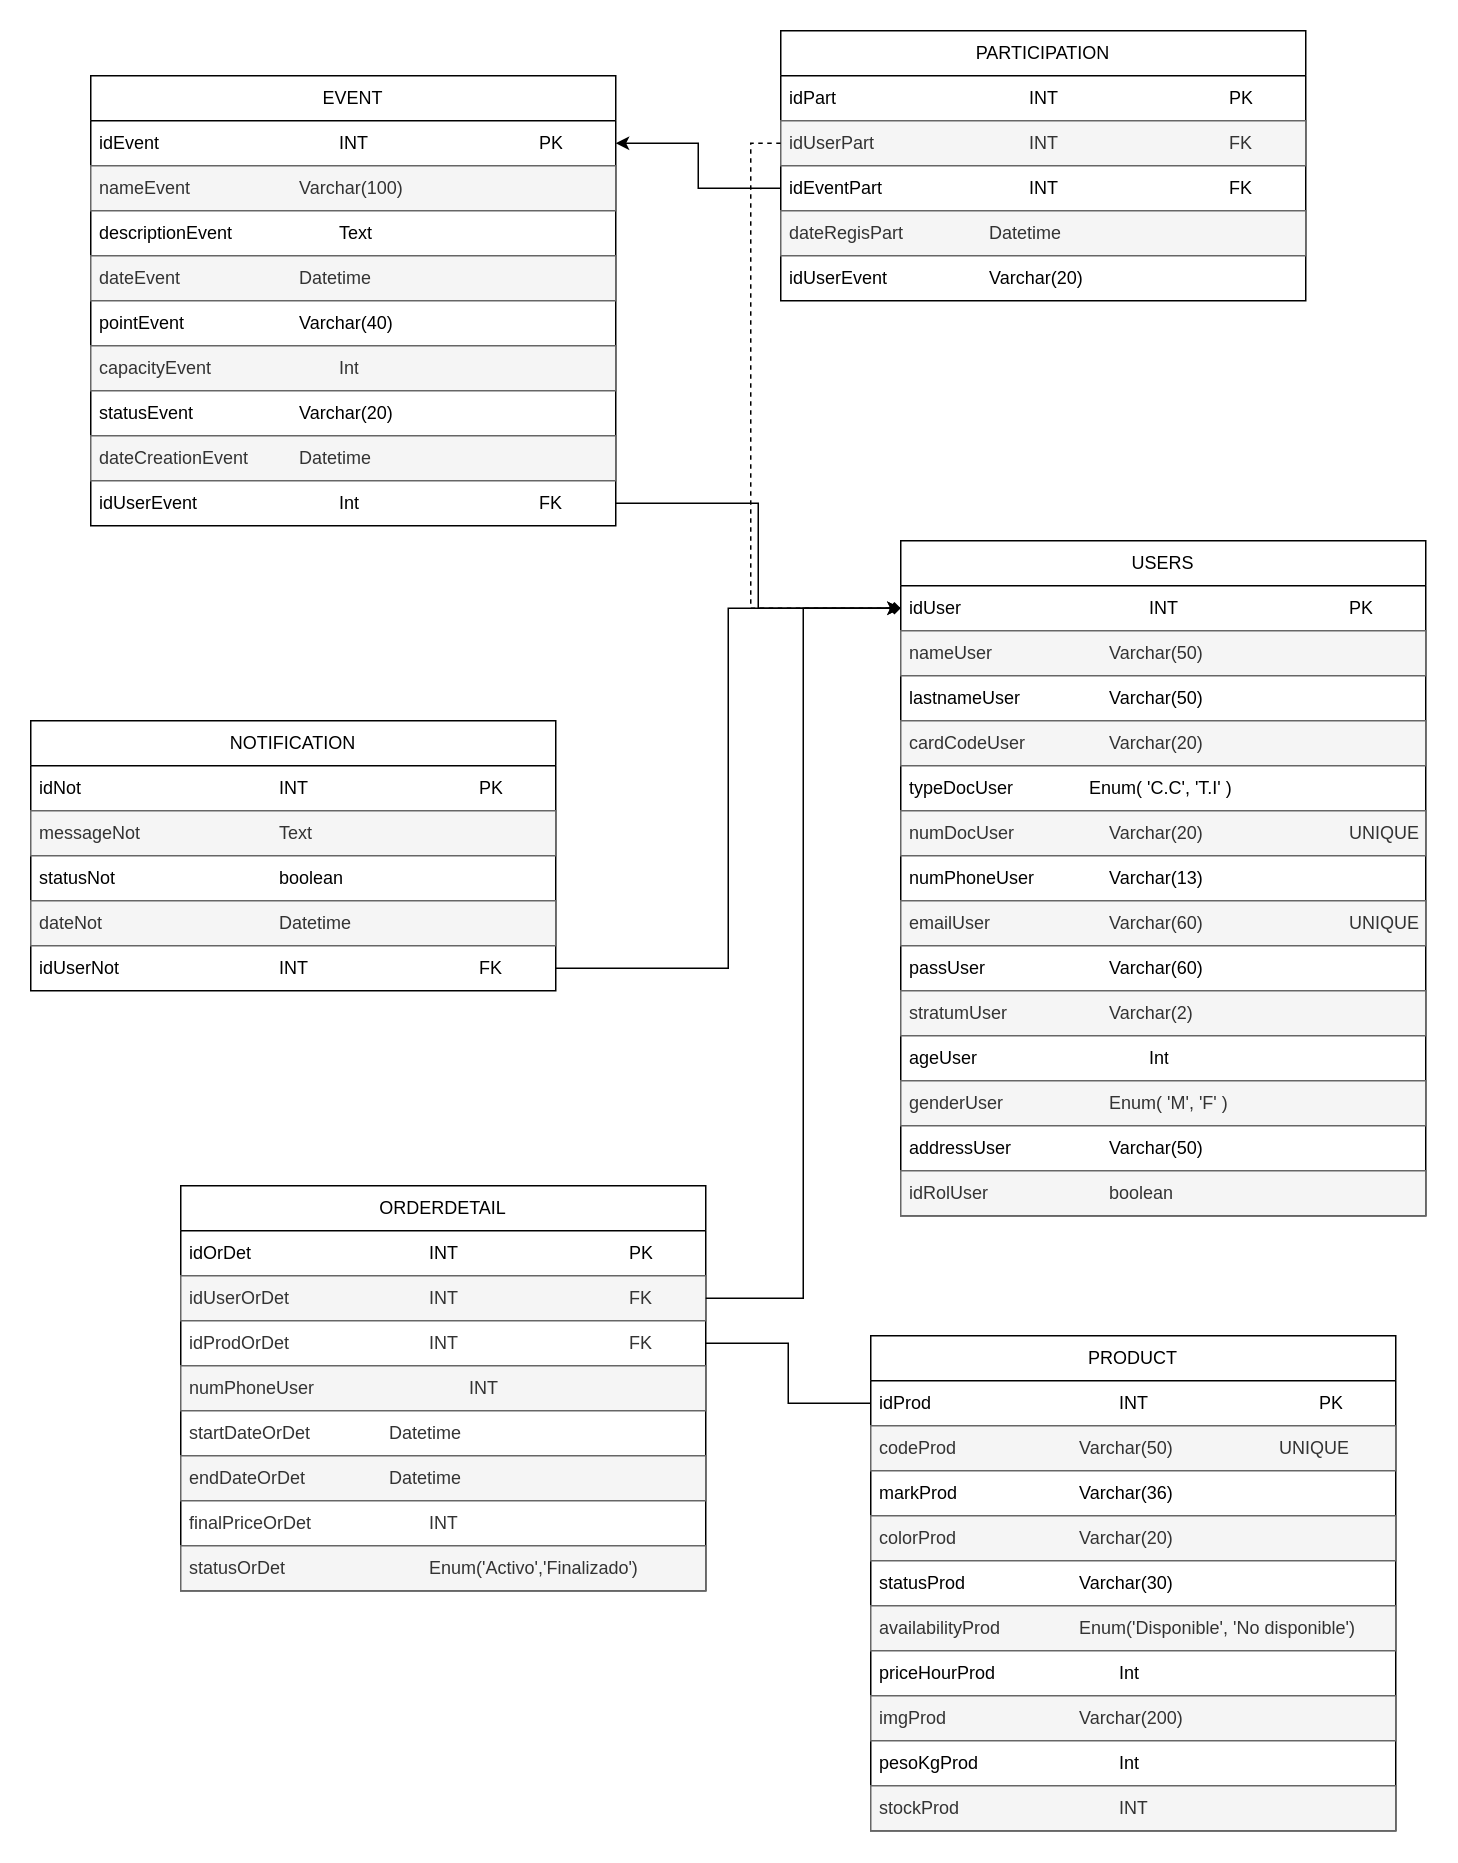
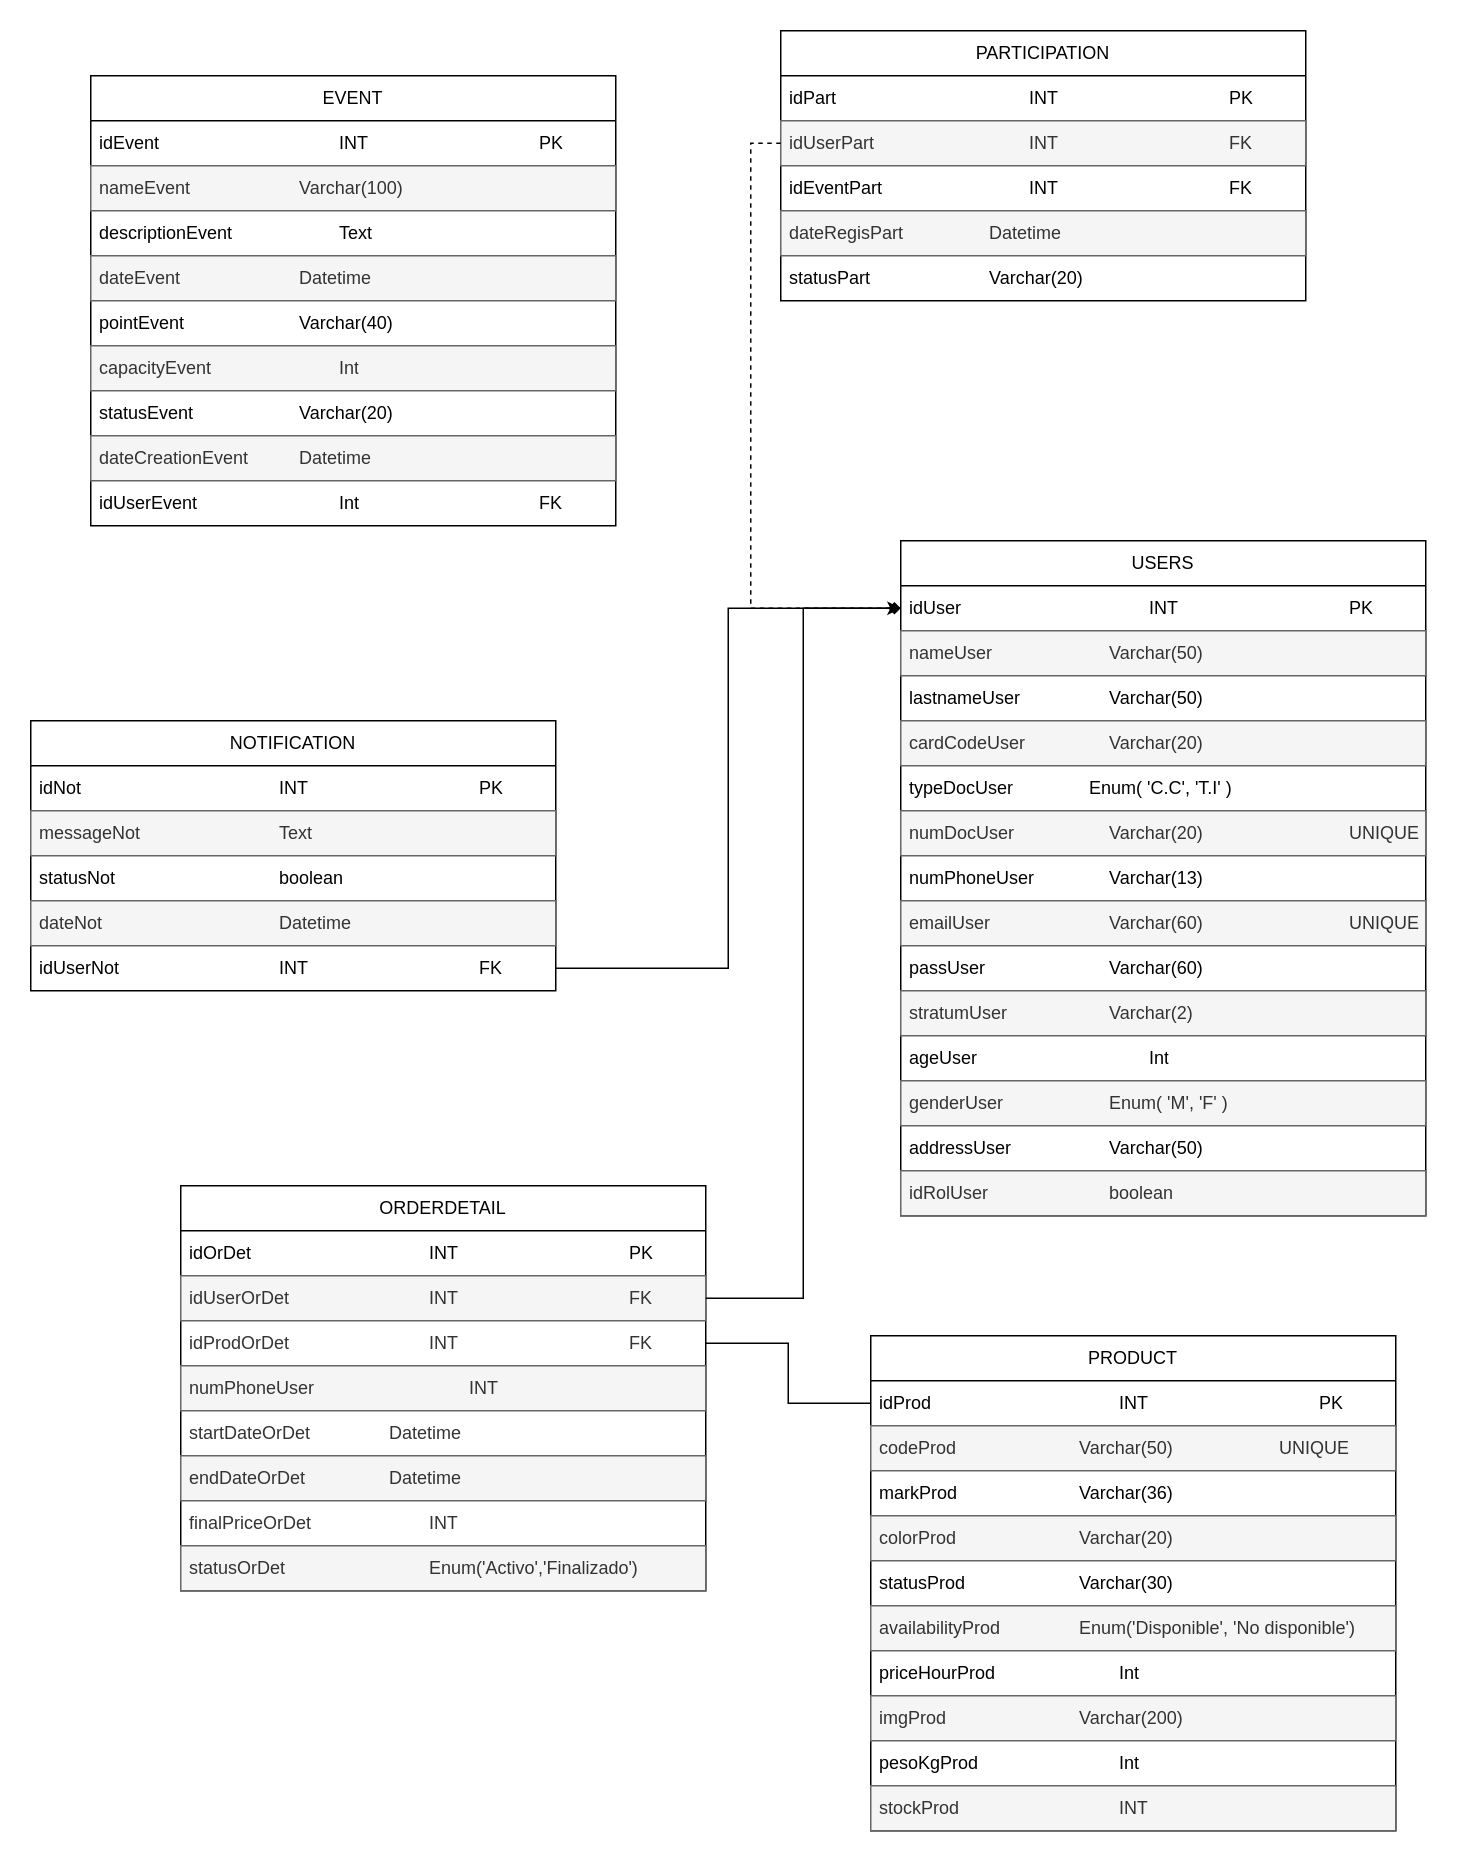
(698, 169) -> none
(913, 278) -> (911, 278)
(739, 503) -> none
